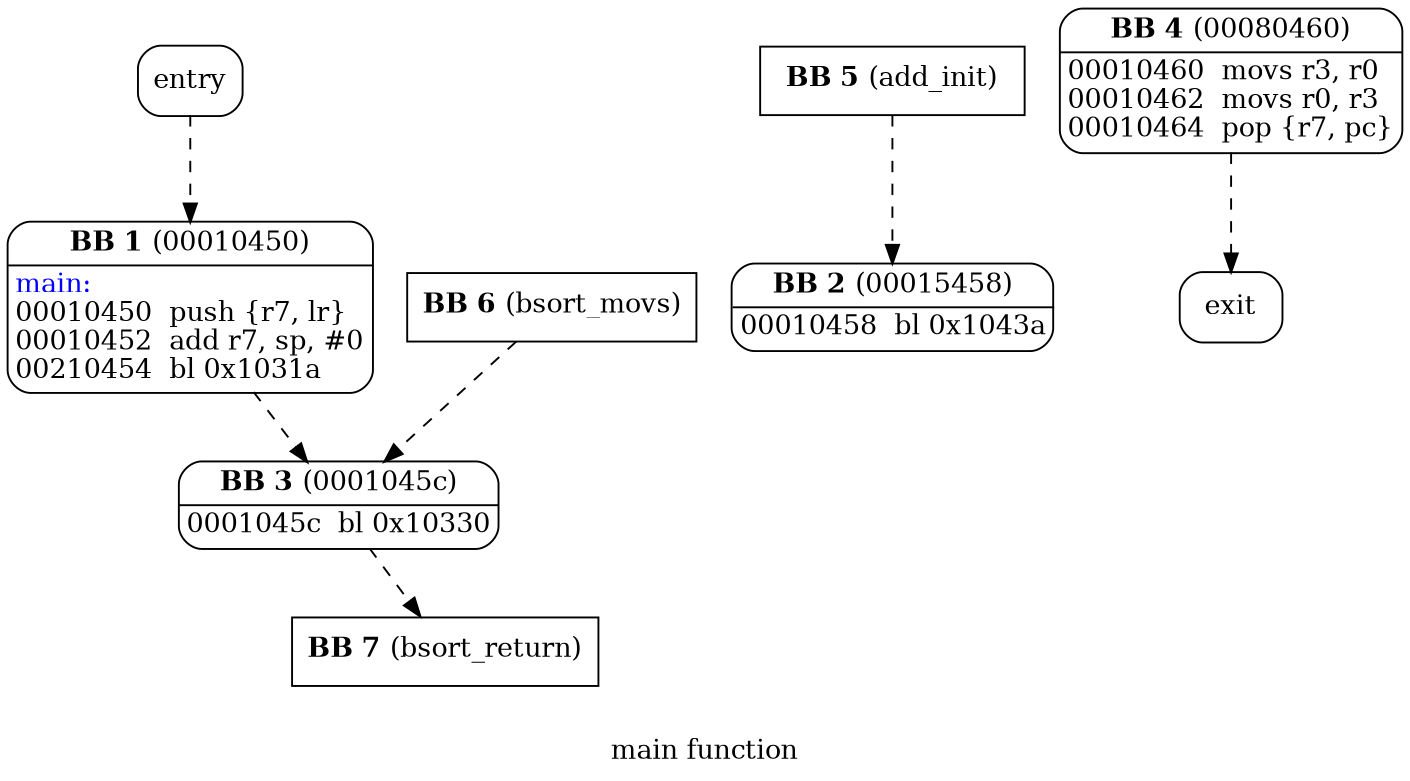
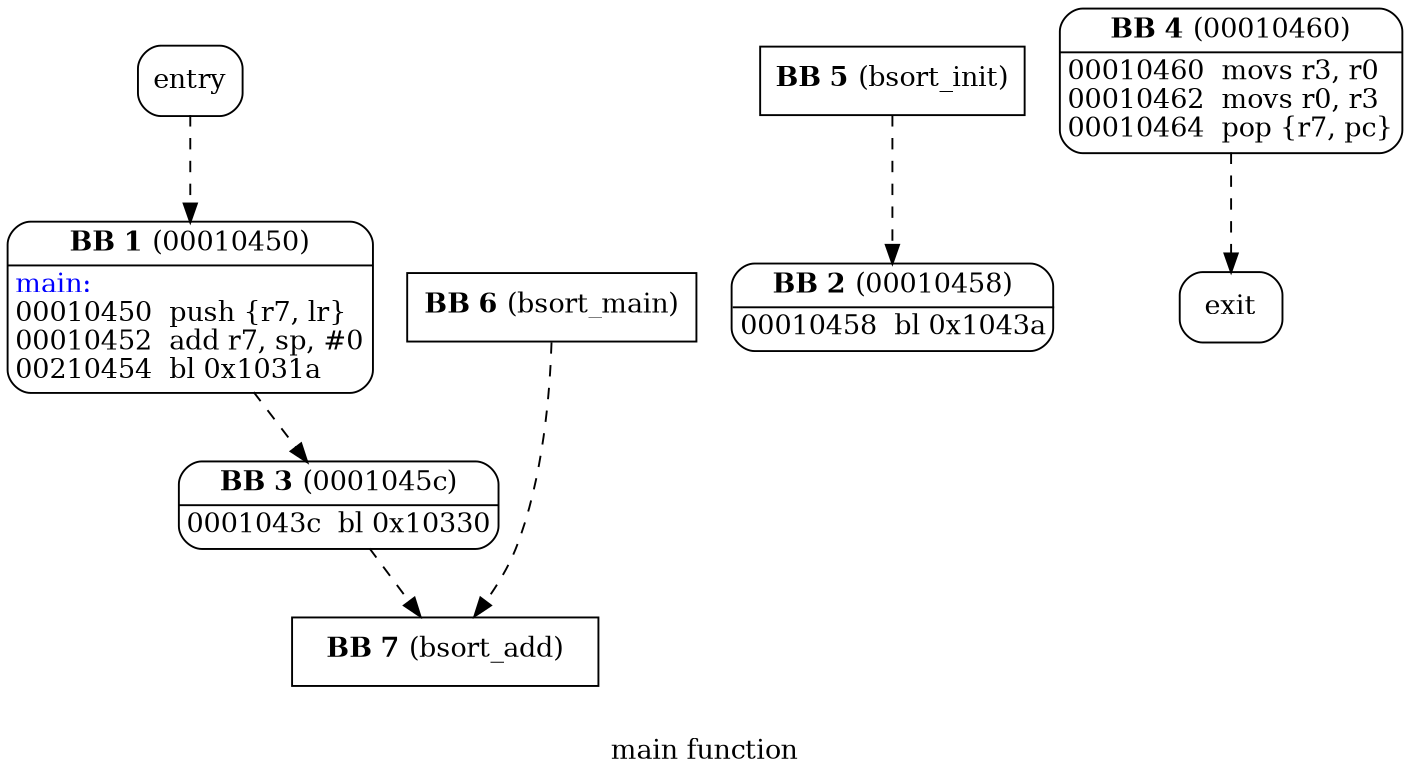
(1268, 29) -> (1268, 29)
(930, 78) -> (930, 78)
(930, 284) -> (930, 284)
(589, 304) -> (589, 304)
(457, 395) -> (536, 477)
(339, 524) -> (339, 524)
(482, 649) -> (482, 649)
